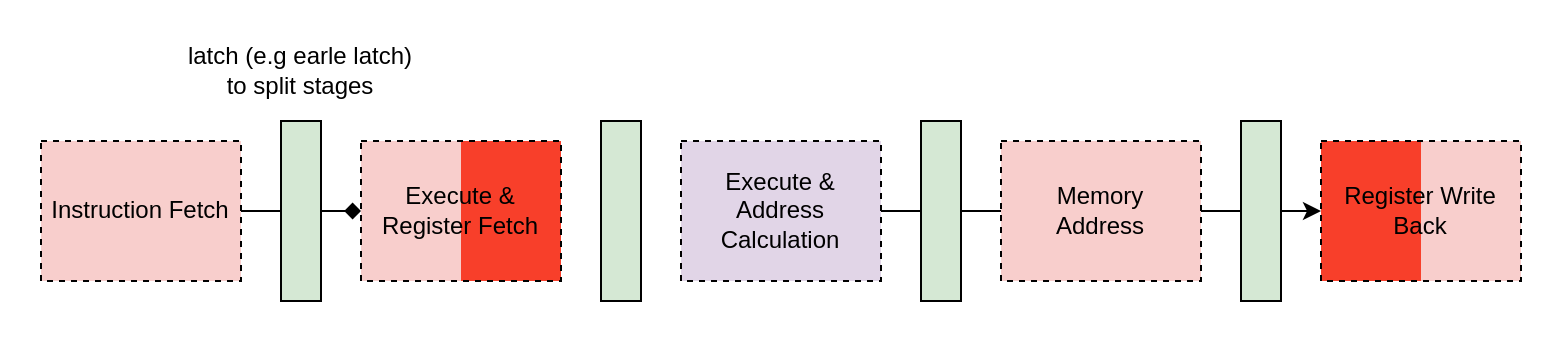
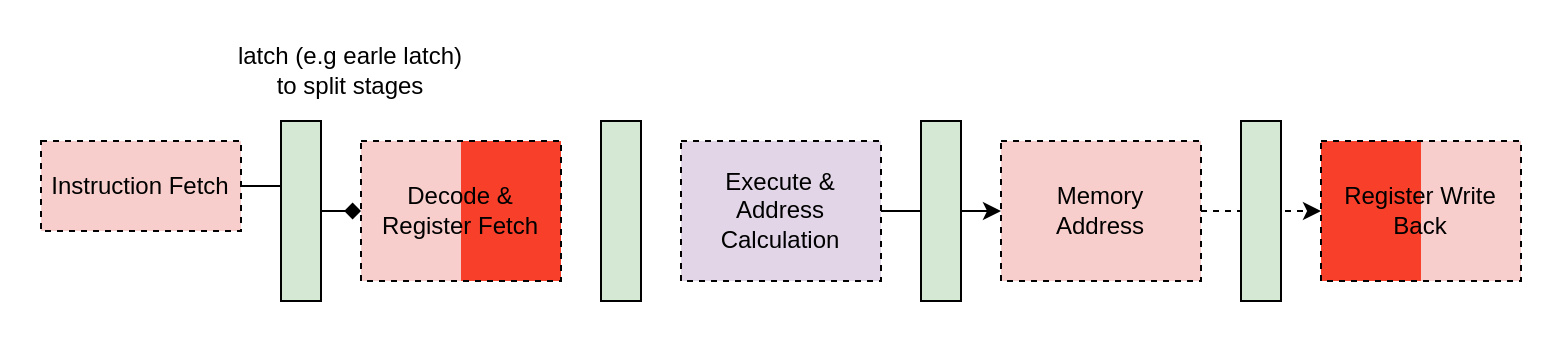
(301, 71) -> (351, 71)
(141, 211) -> (141, 186)
(461, 211) -> (461, 211)
(992, 211) -> (986, 211)
(1221, 211) -> (1221, 211)
